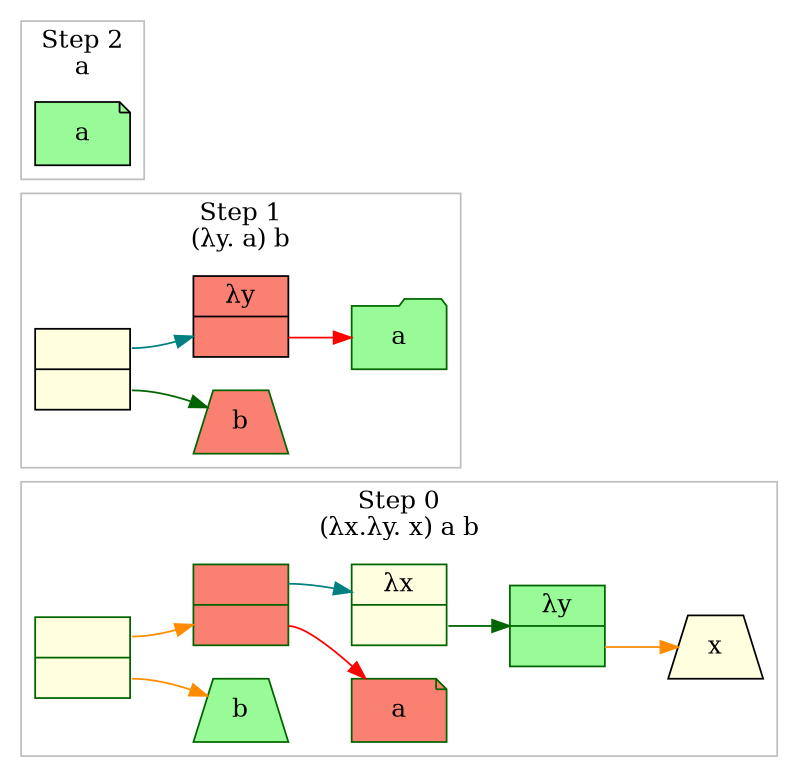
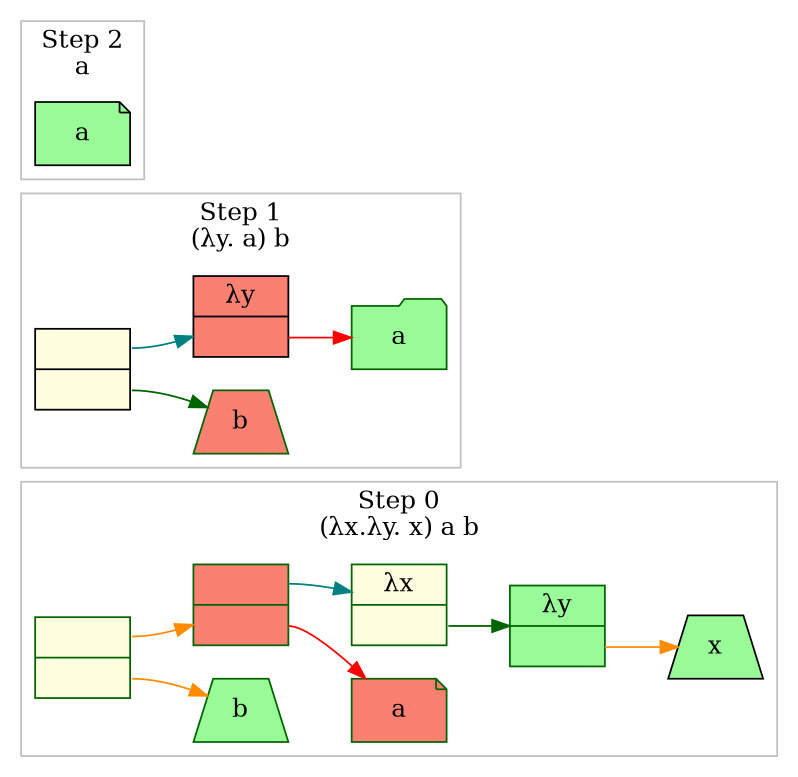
(716, 647) -> (716, 647)
